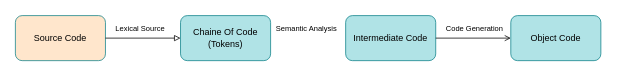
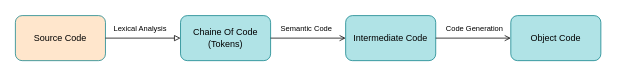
(140, 28) -> (140, 28)
(306, 28) -> (306, 28)
none -> (307, 38)
